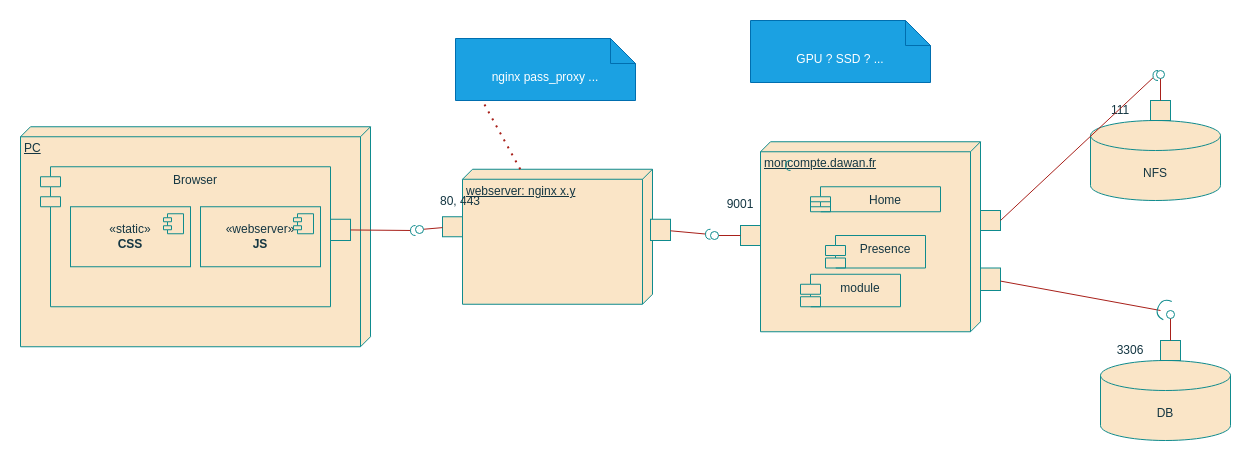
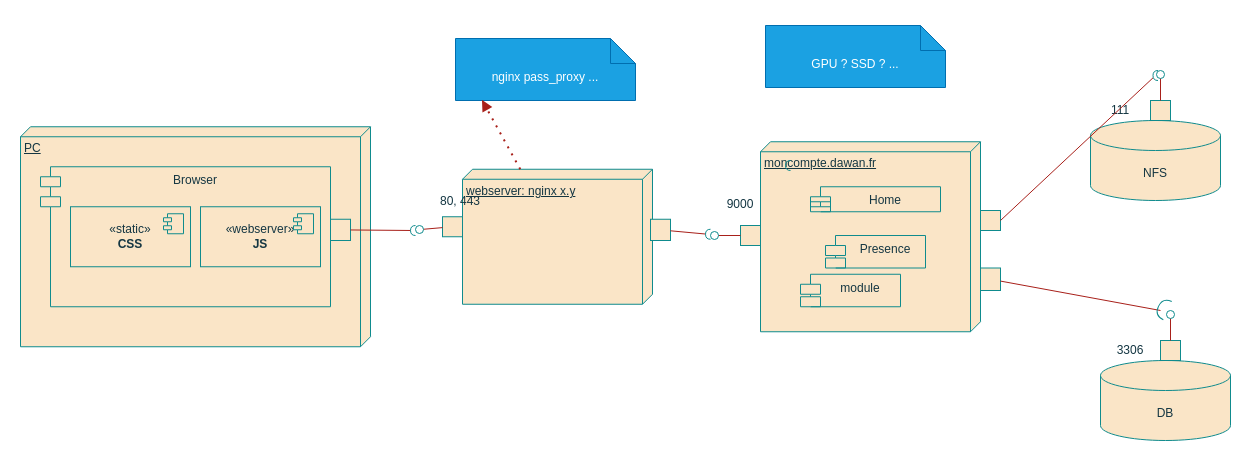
(841, 52) -> (856, 57)
(485, 106) -> (487, 110)
(741, 205) -> (741, 205)
